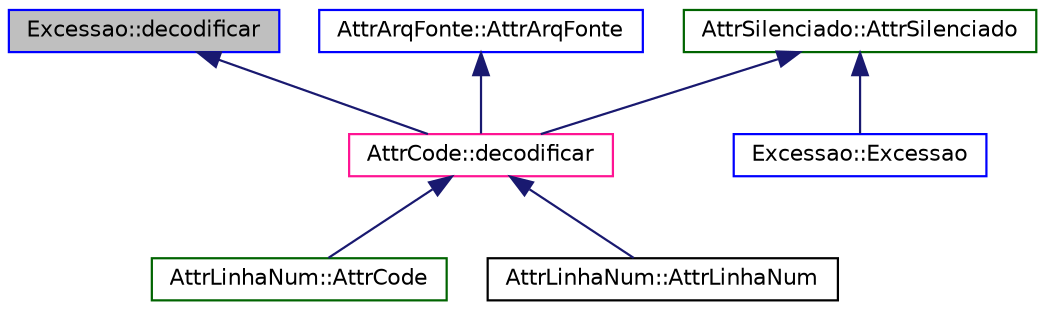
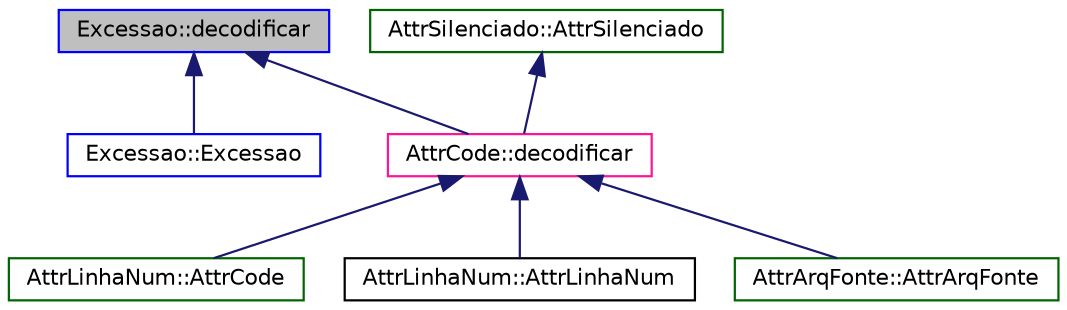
(481, 31) -> (897, 279)
(481, 105) -> (719, 221)
(860, 105) -> (194, 105)
